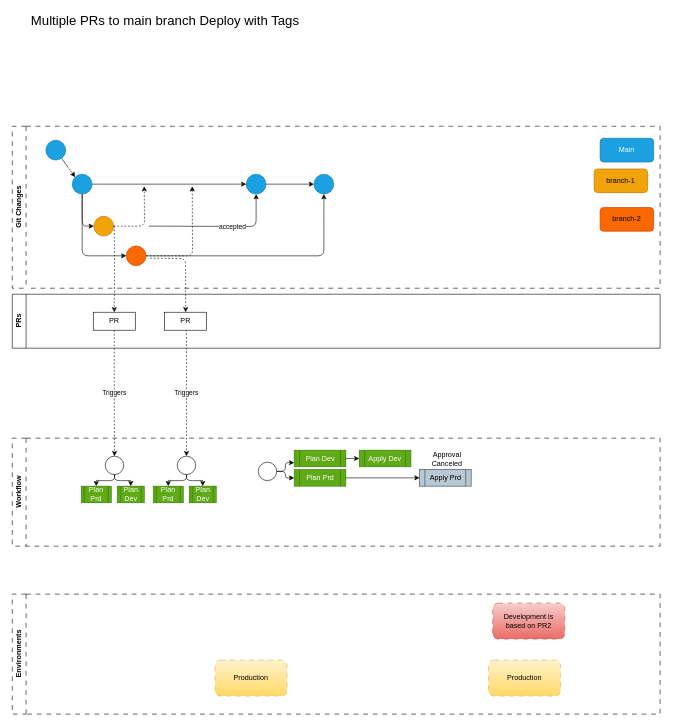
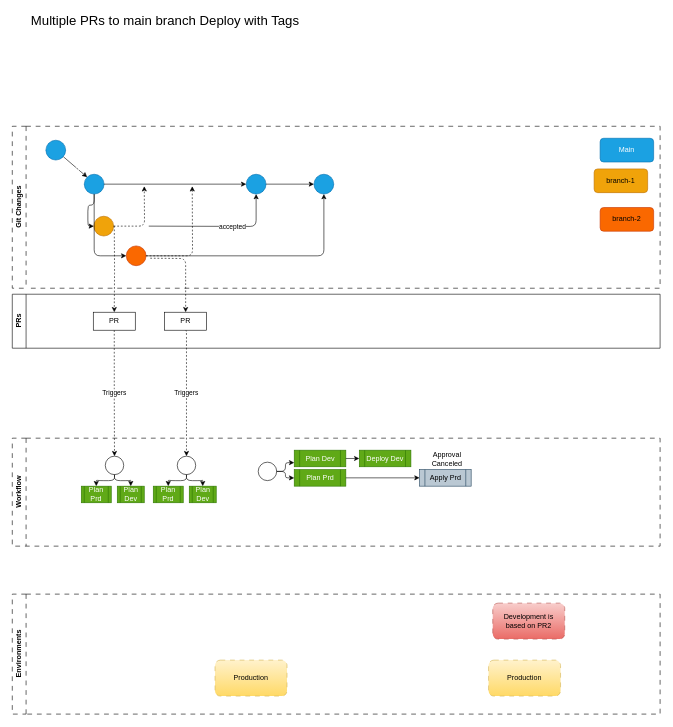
(82, 184) -> (94, 184)
(385, 459) -> (385, 459)
